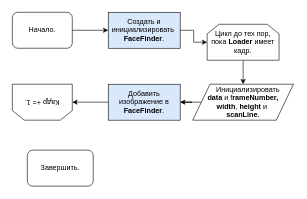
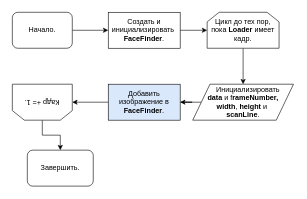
(144, 30) -> (144, 30)
(243, 42) -> (243, 30)
none -> (42, 134)
